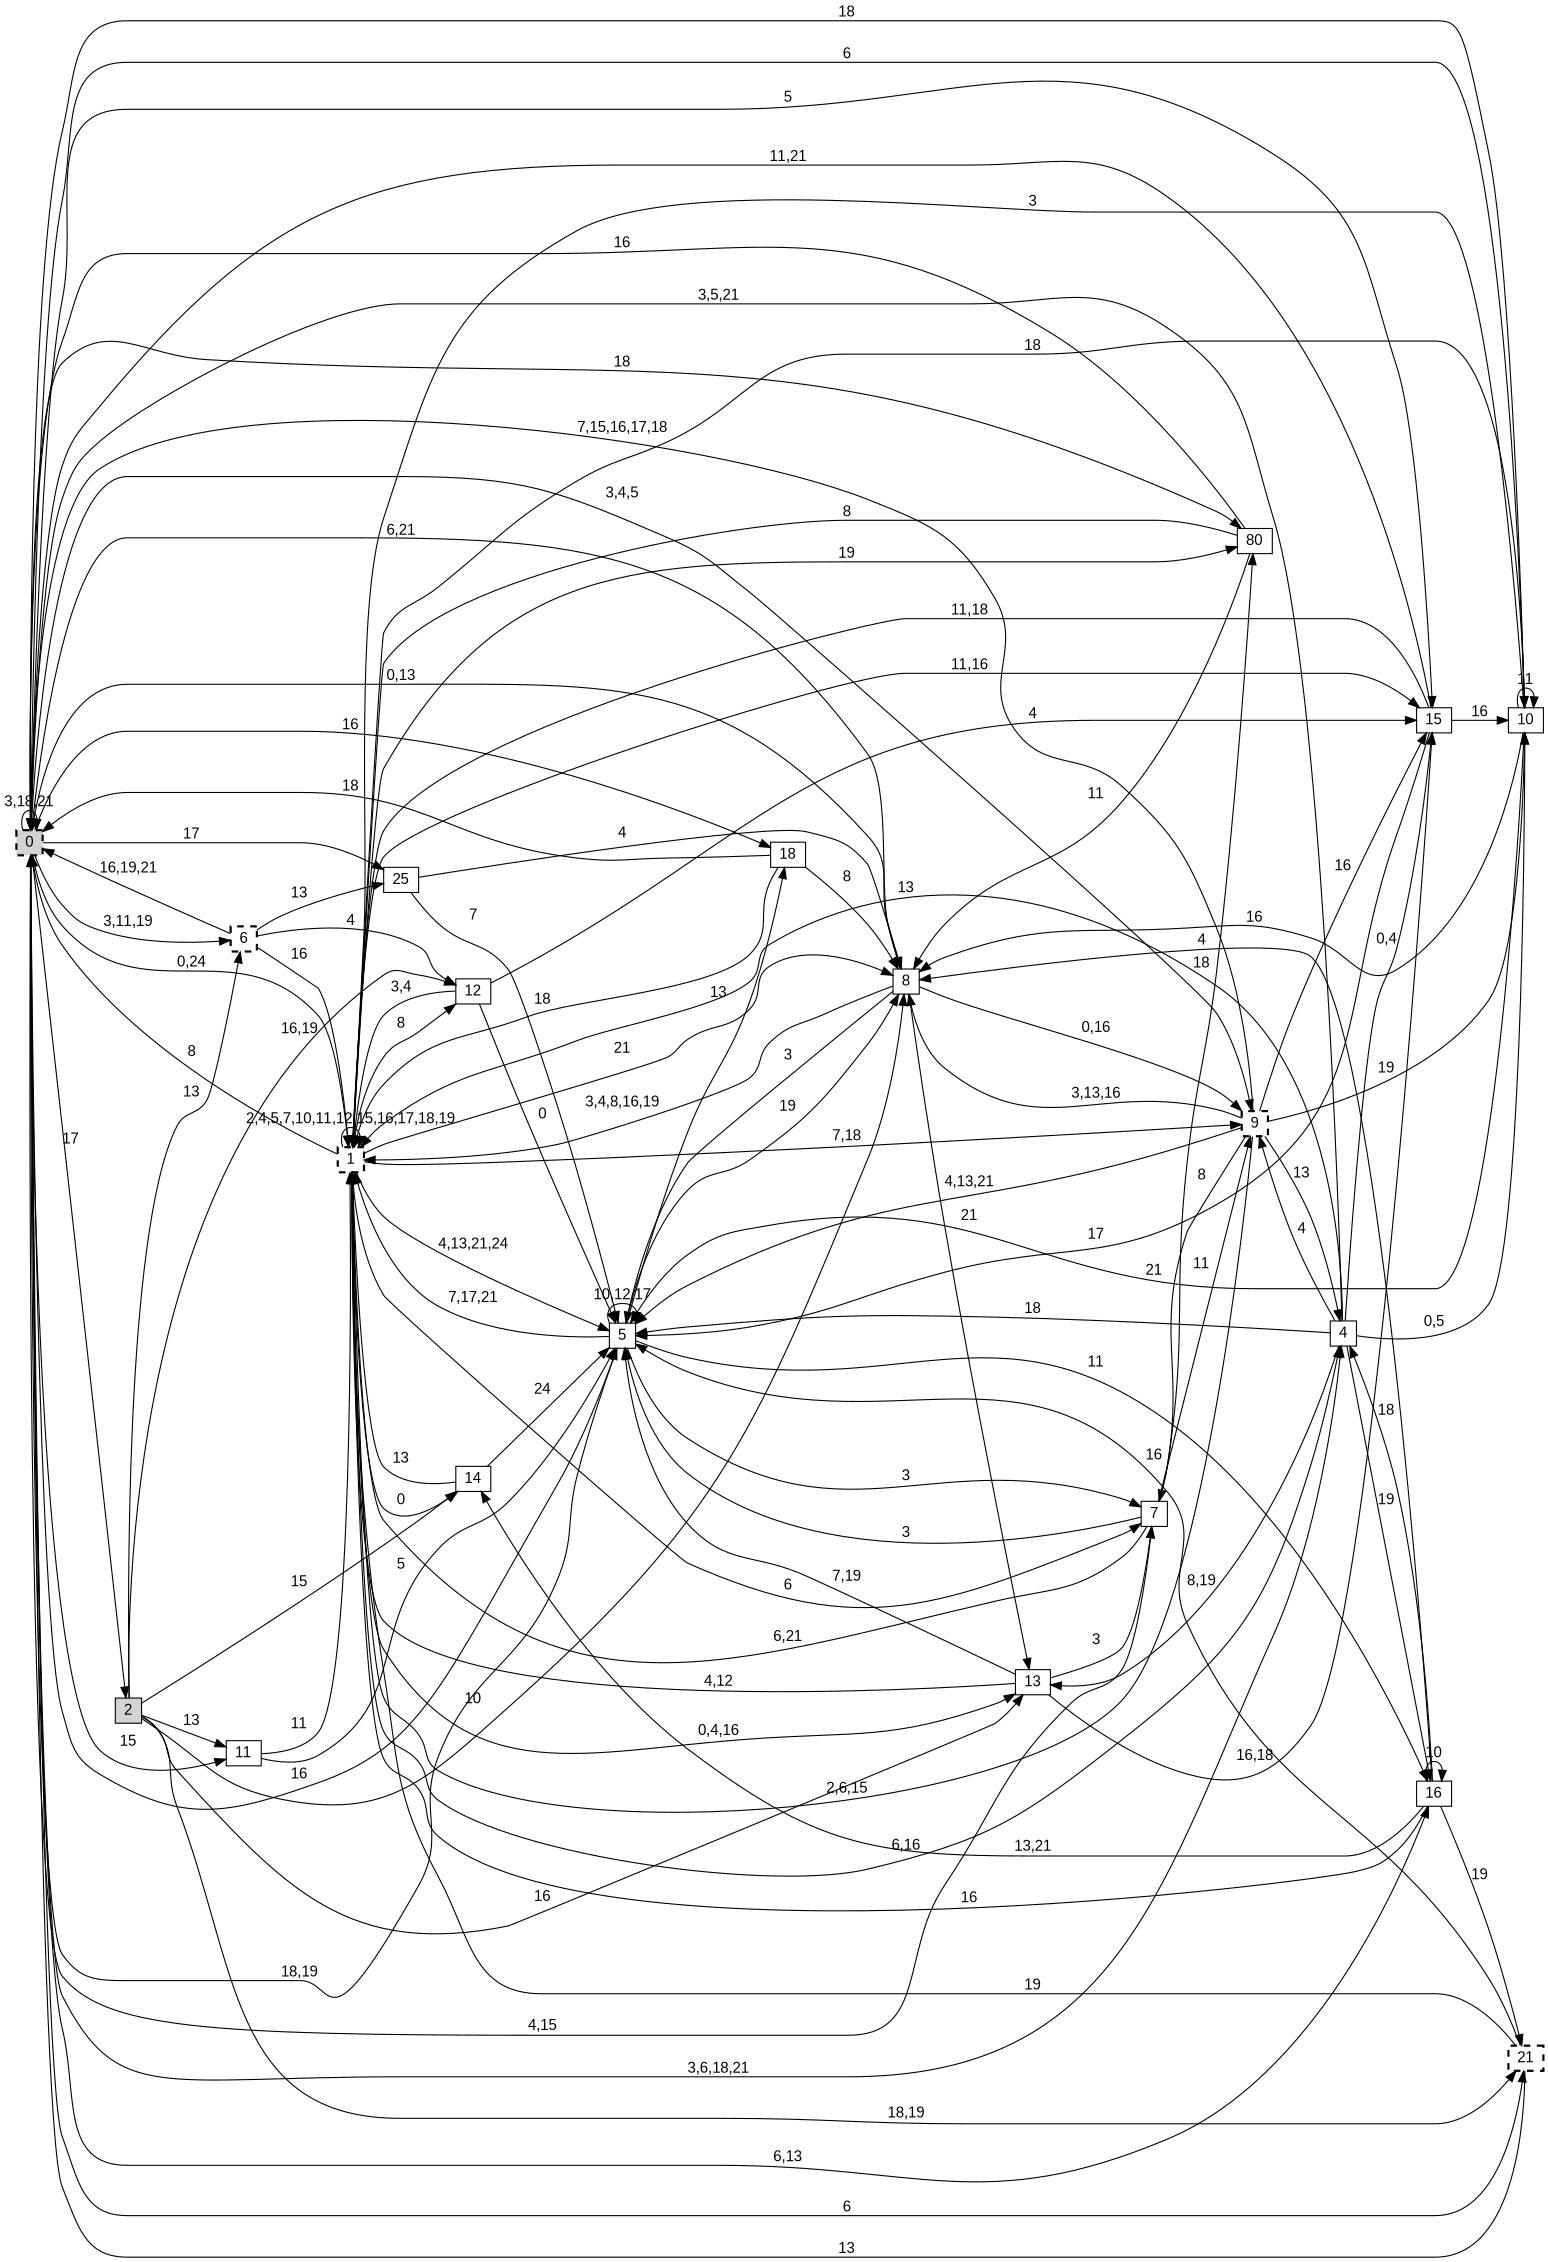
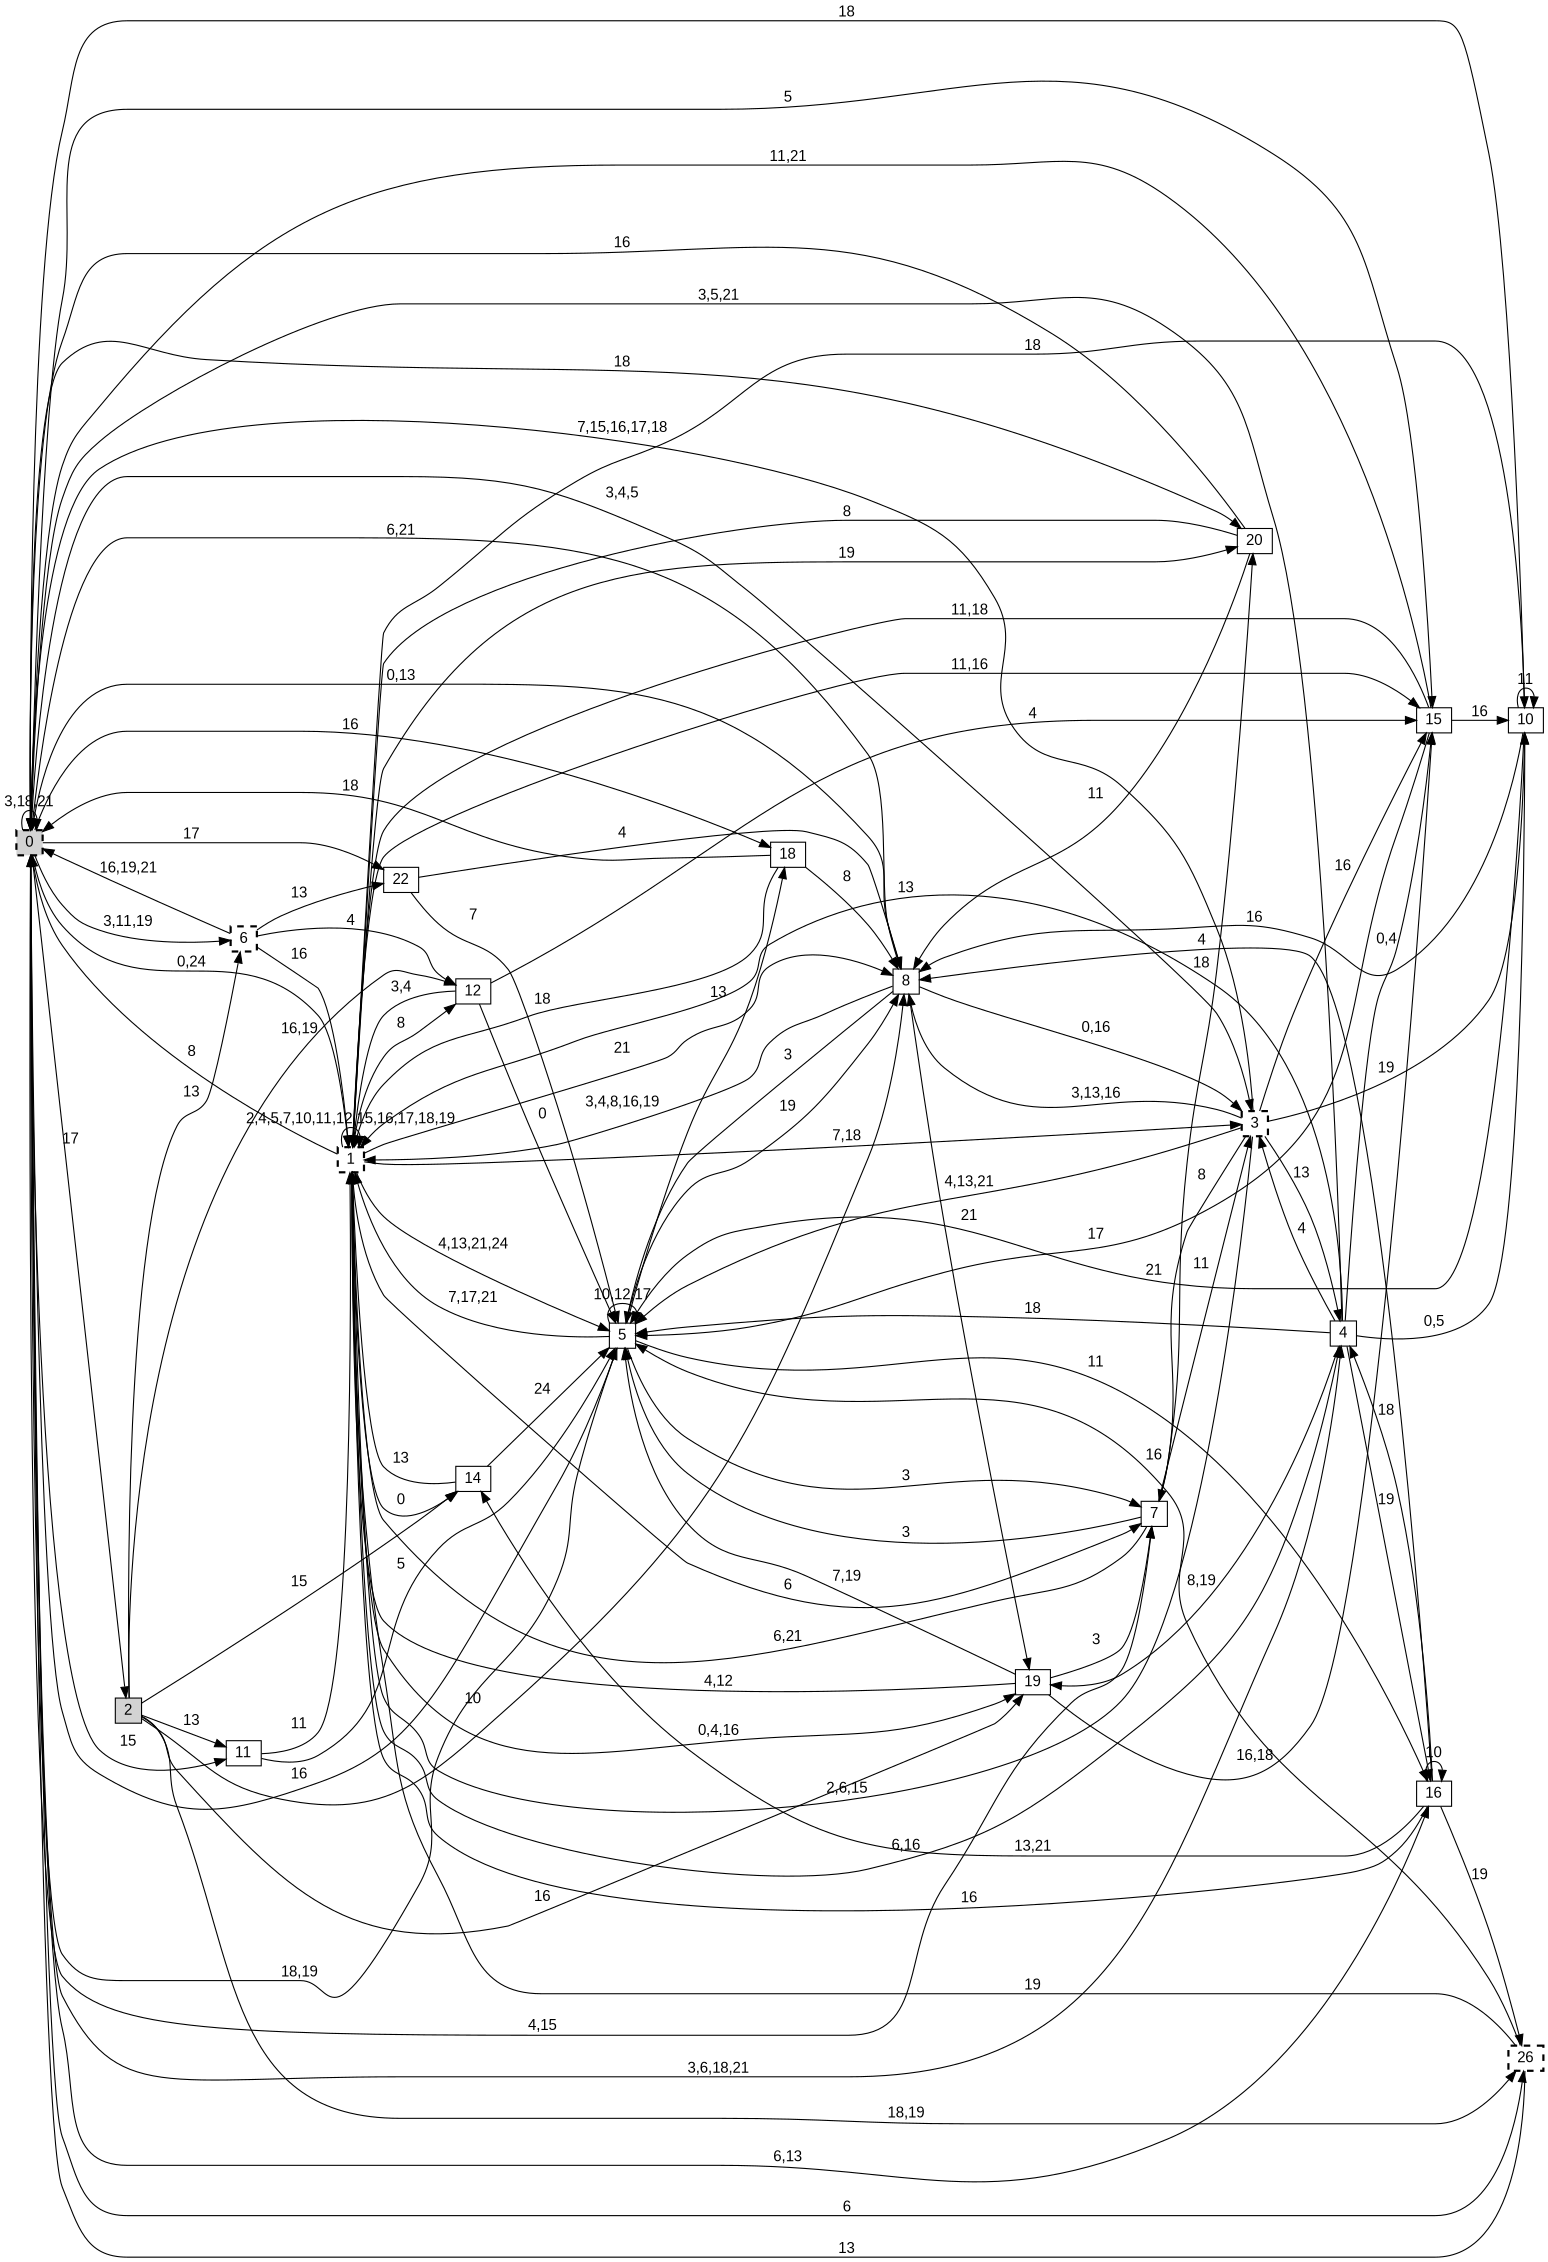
(705, 62) -> none
(770, 200) -> none
(1255, 541) -> (1255, 541)
(401, 880) -> (401, 880)
(1255, 1124) -> (1255, 1124)
(1033, 1682) -> (1033, 1682)
(1526, 2058) -> (1526, 2058)
